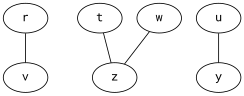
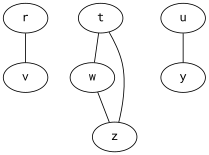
none -> (97, 48)
